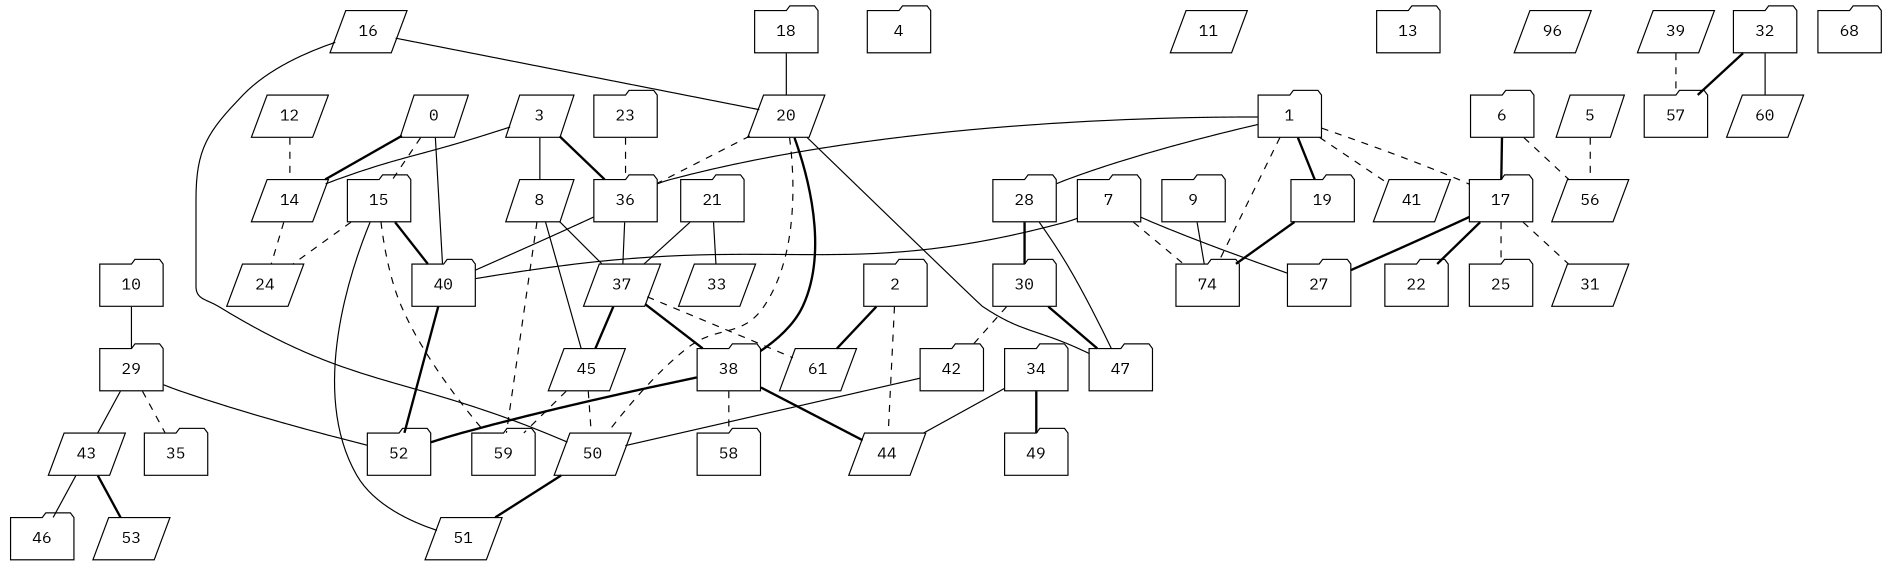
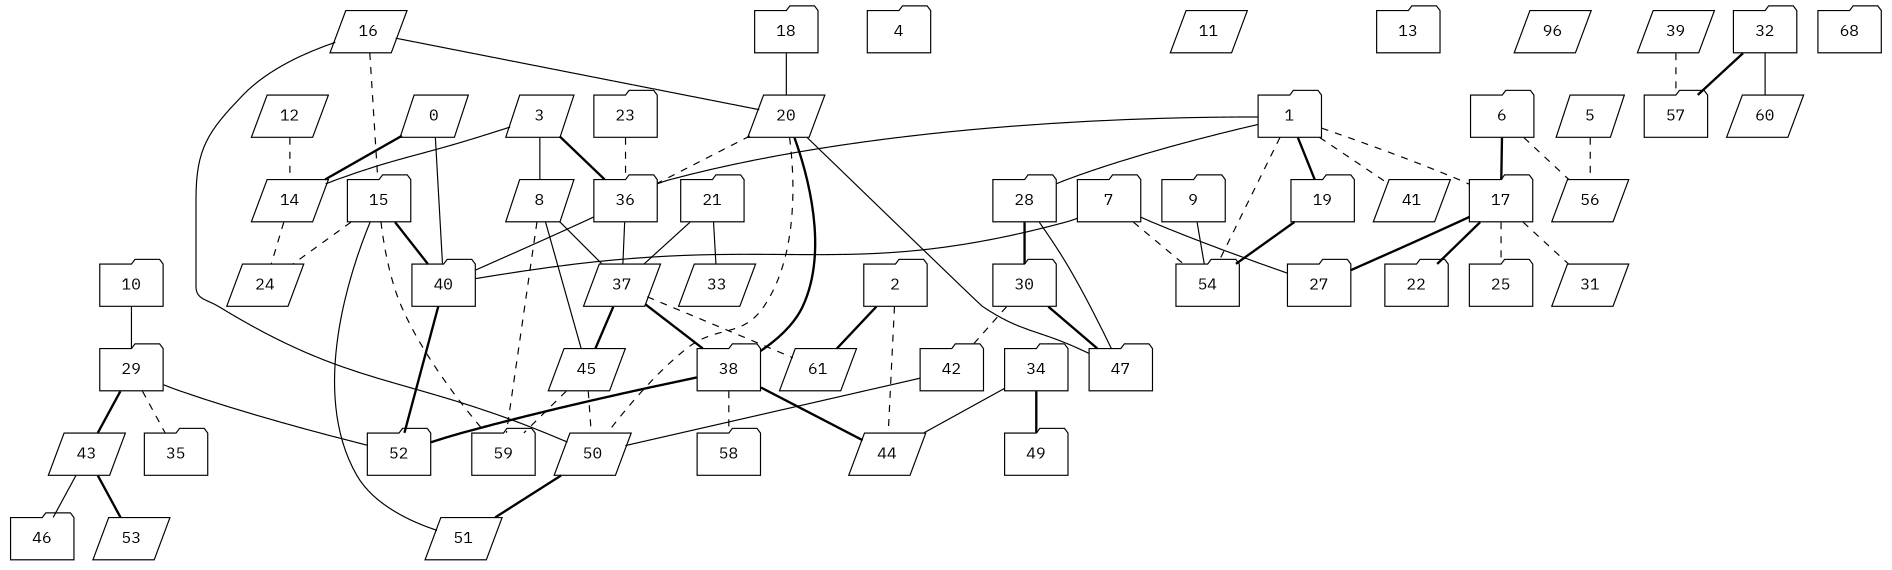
(401, 167) -> (374, 116)
(1208, 285) -> (1208, 285)
(109, 412) -> (109, 412)
